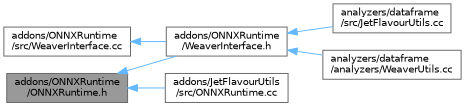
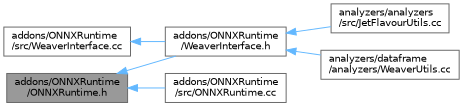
(392, 18) -> (390, 18)
(227, 88) -> (226, 88)
